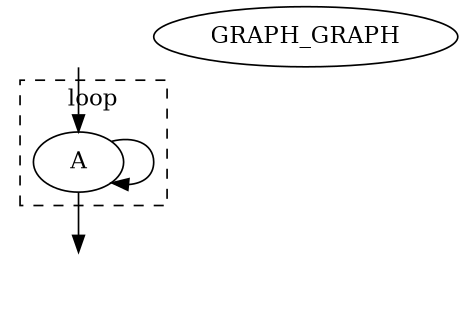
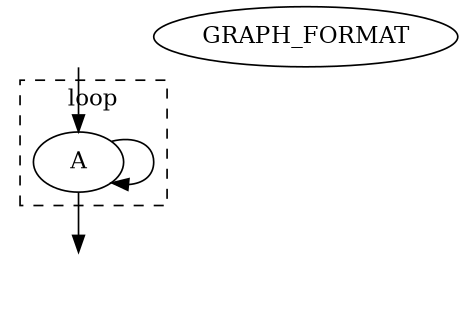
(306, 37) -> (306, 37)
